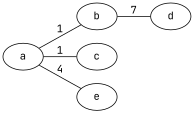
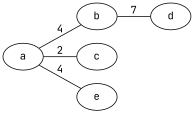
(60, 29) -> (60, 29)
(60, 51) -> (60, 51)
